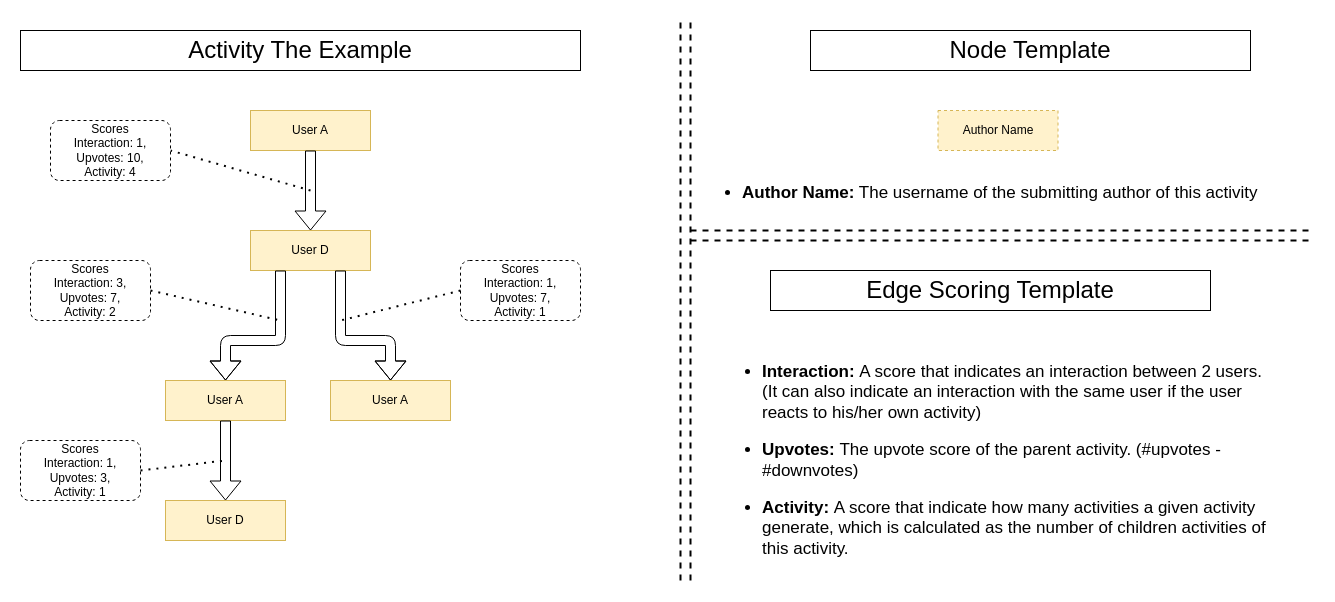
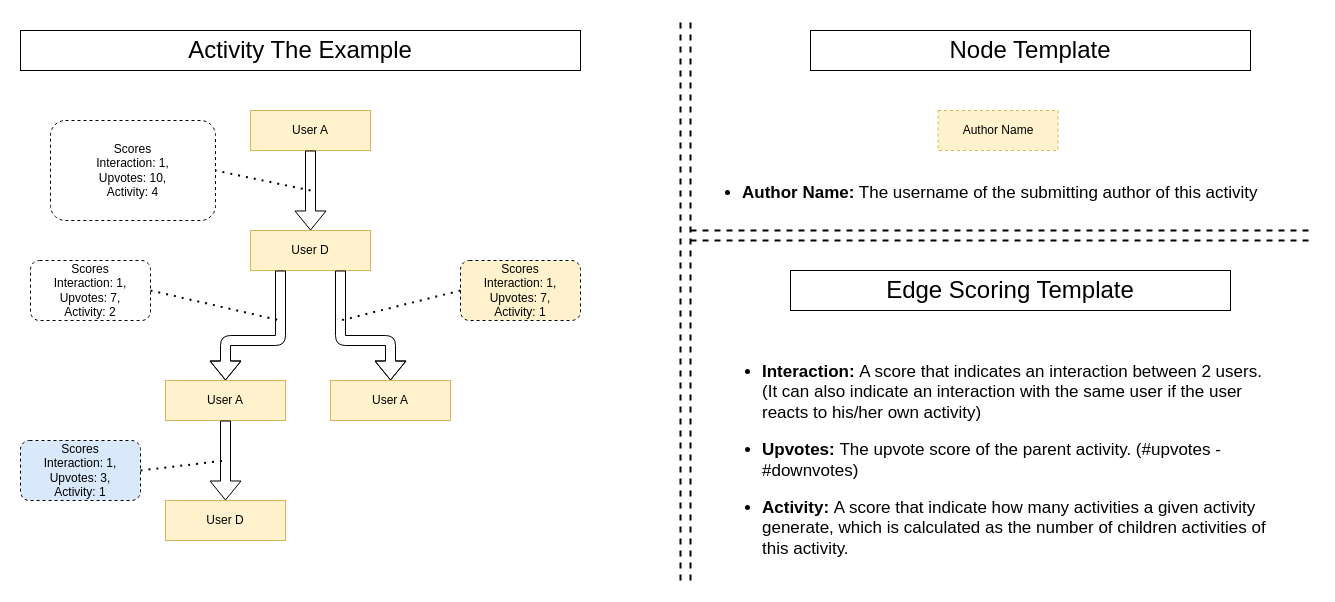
(111, 151) -> (133, 171)
(91, 291) -> (91, 291)
(521, 291) -> (521, 291)
(991, 291) -> (1011, 291)
(81, 471) -> (81, 471)
